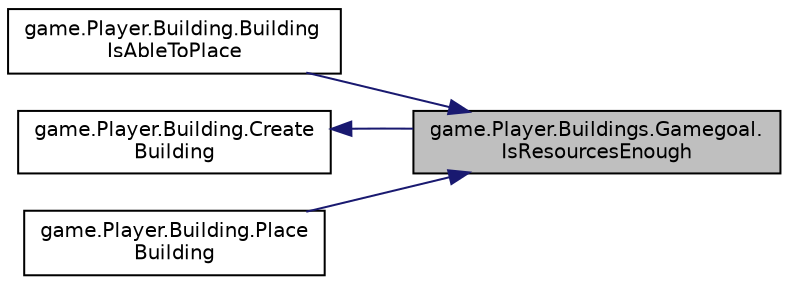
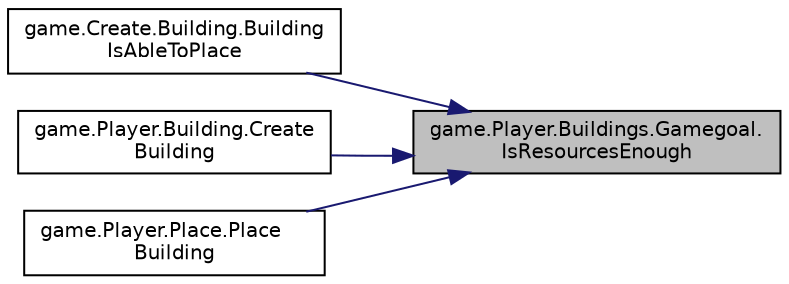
(174, 41) -> (174, 41)
(382, 129) -> (362, 156)
(174, 243) -> (174, 243)
